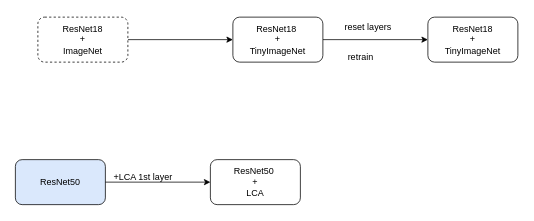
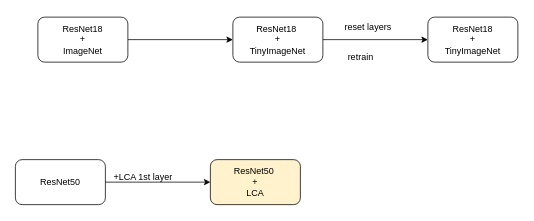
(83, 39) -> (83, 39)
(60, 182) -> (60, 182)
(255, 182) -> (255, 182)
